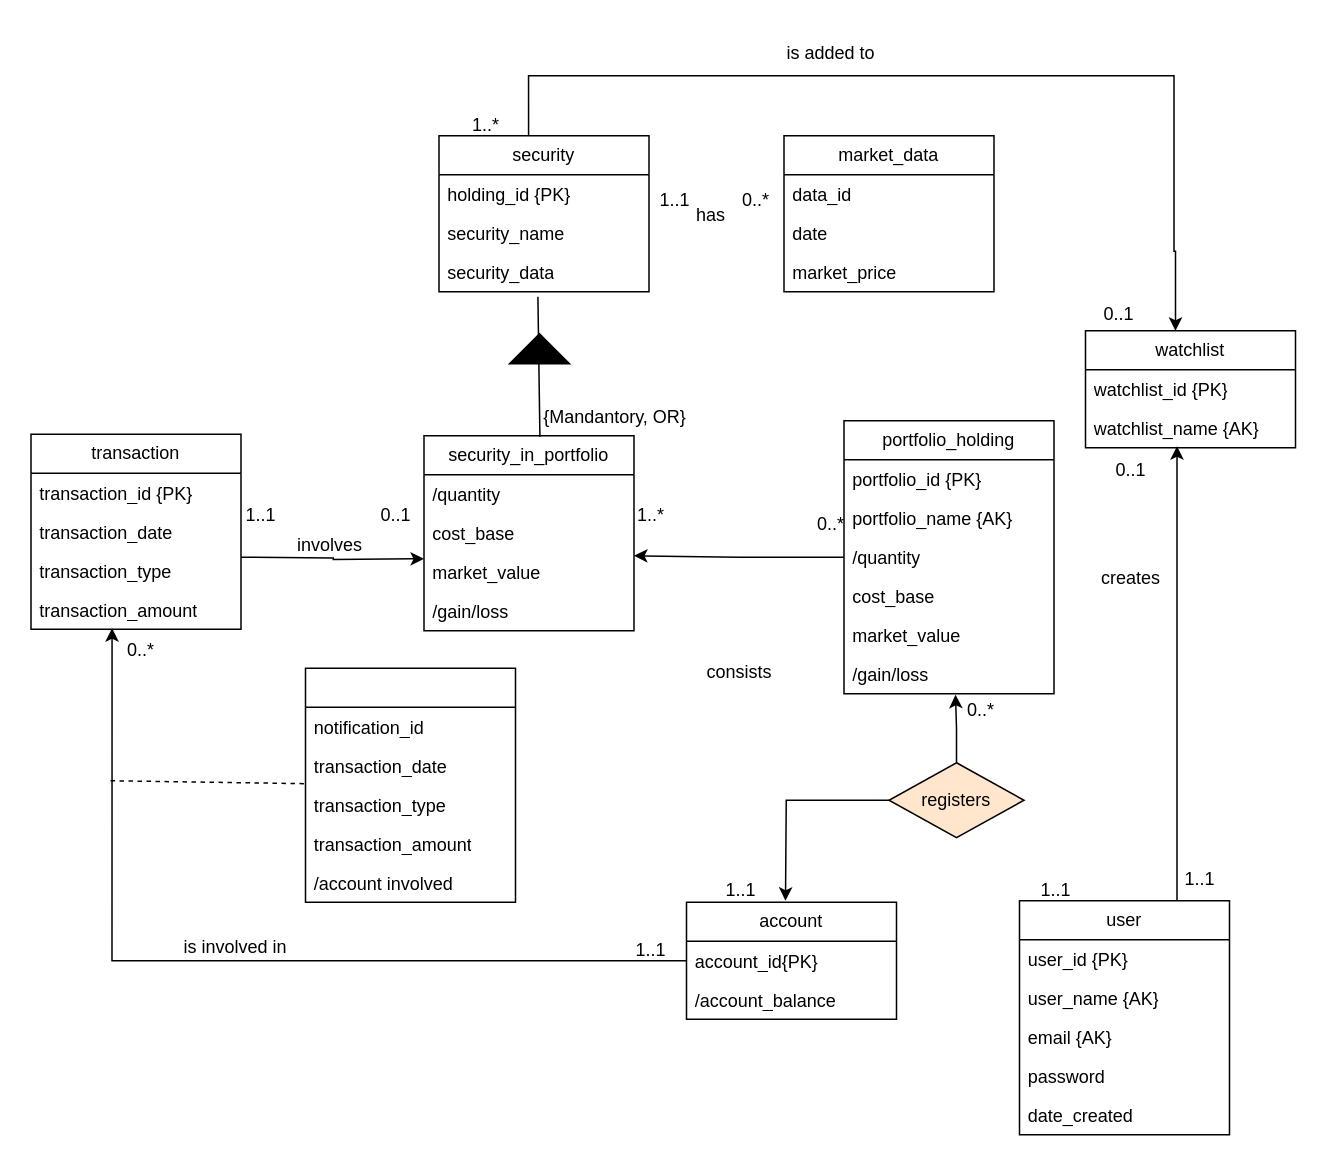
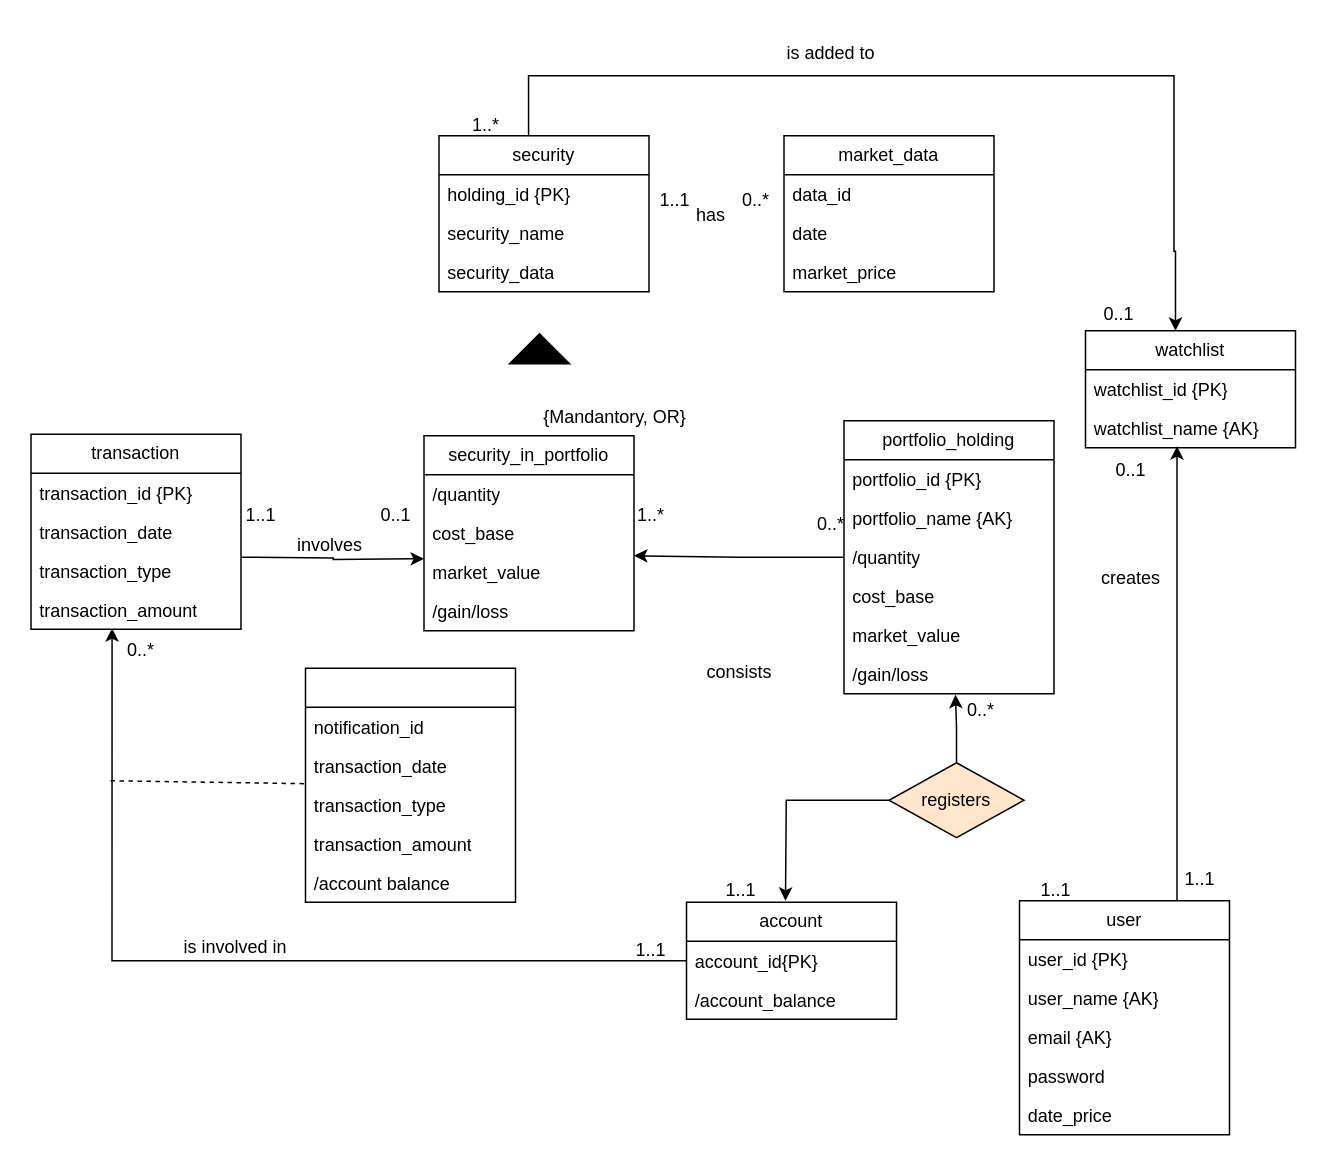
(539, 398) -> none
(393, 885) -> (390, 885)
(1089, 1117) -> (1076, 1117)
